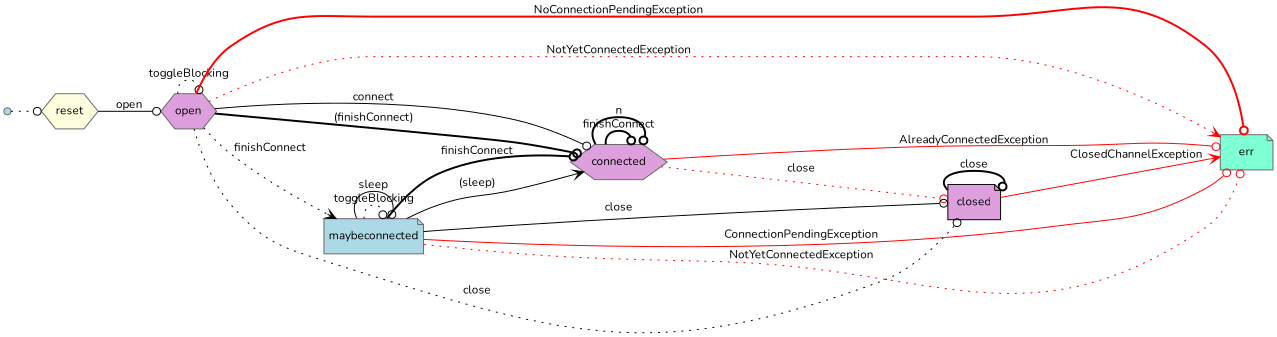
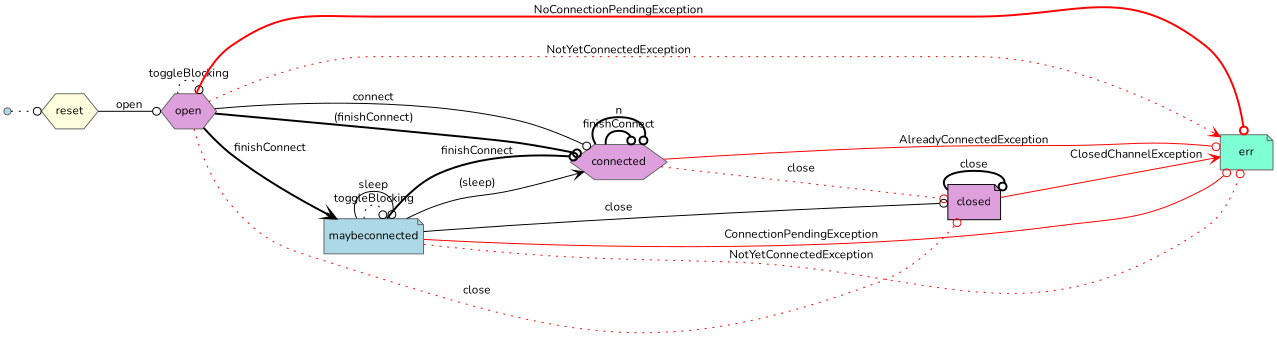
(262, 176) -> (262, 176)
(550, 324) -> (550, 324)
